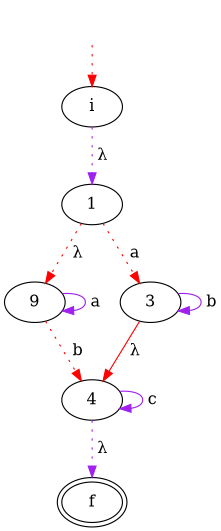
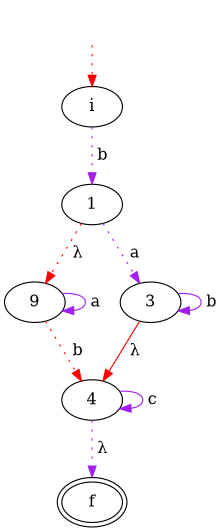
(100, 156) -> (100, 156)
(118, 248) -> (118, 248)
